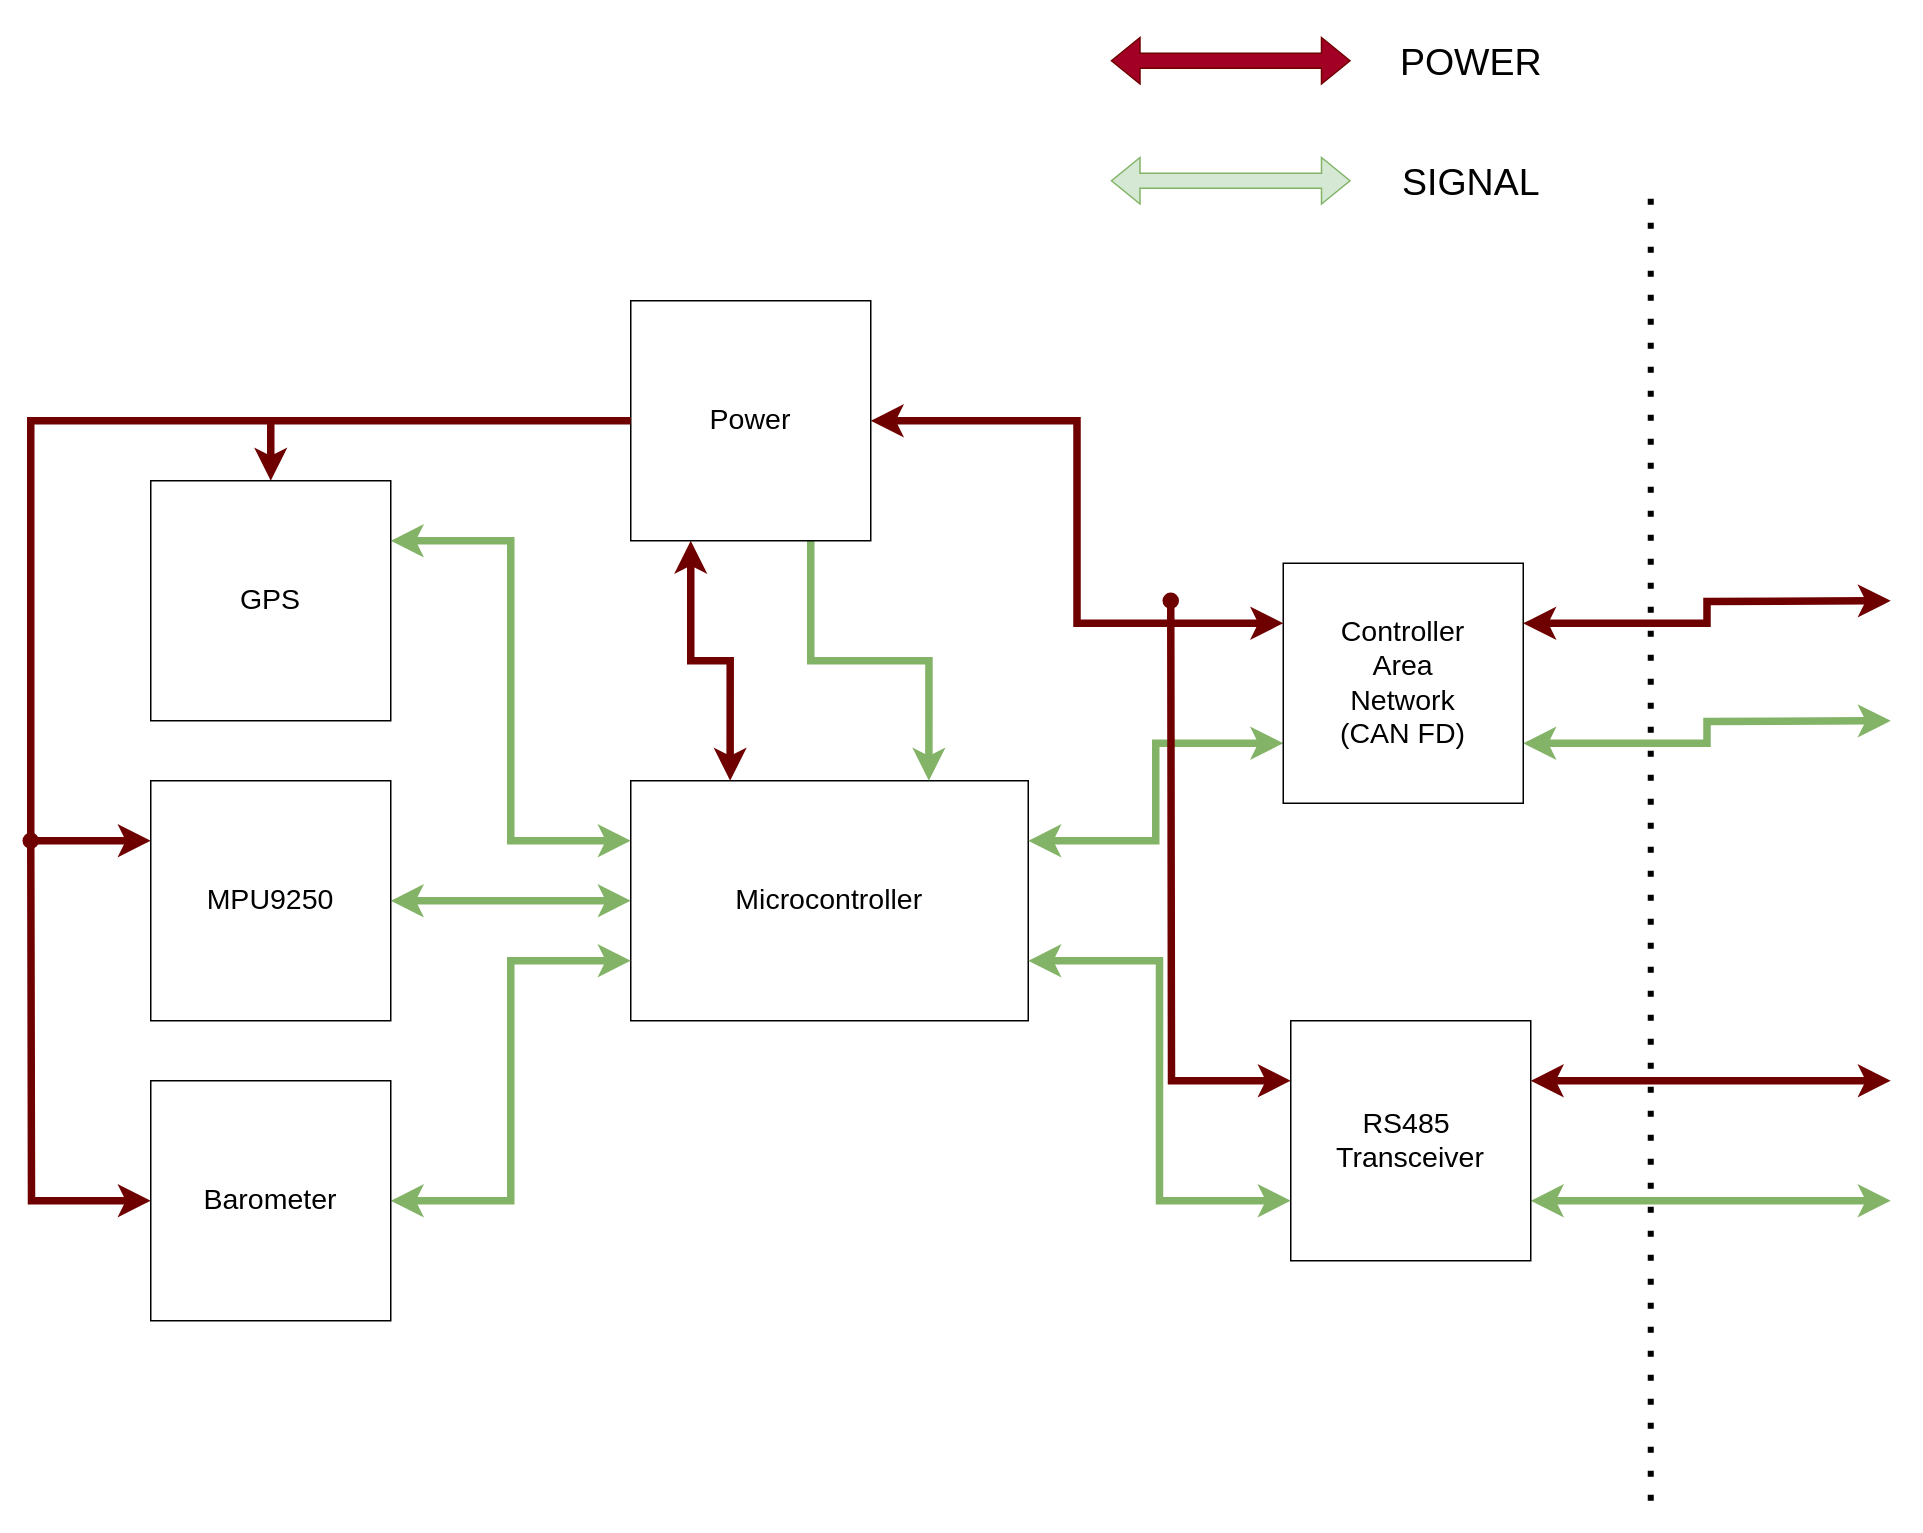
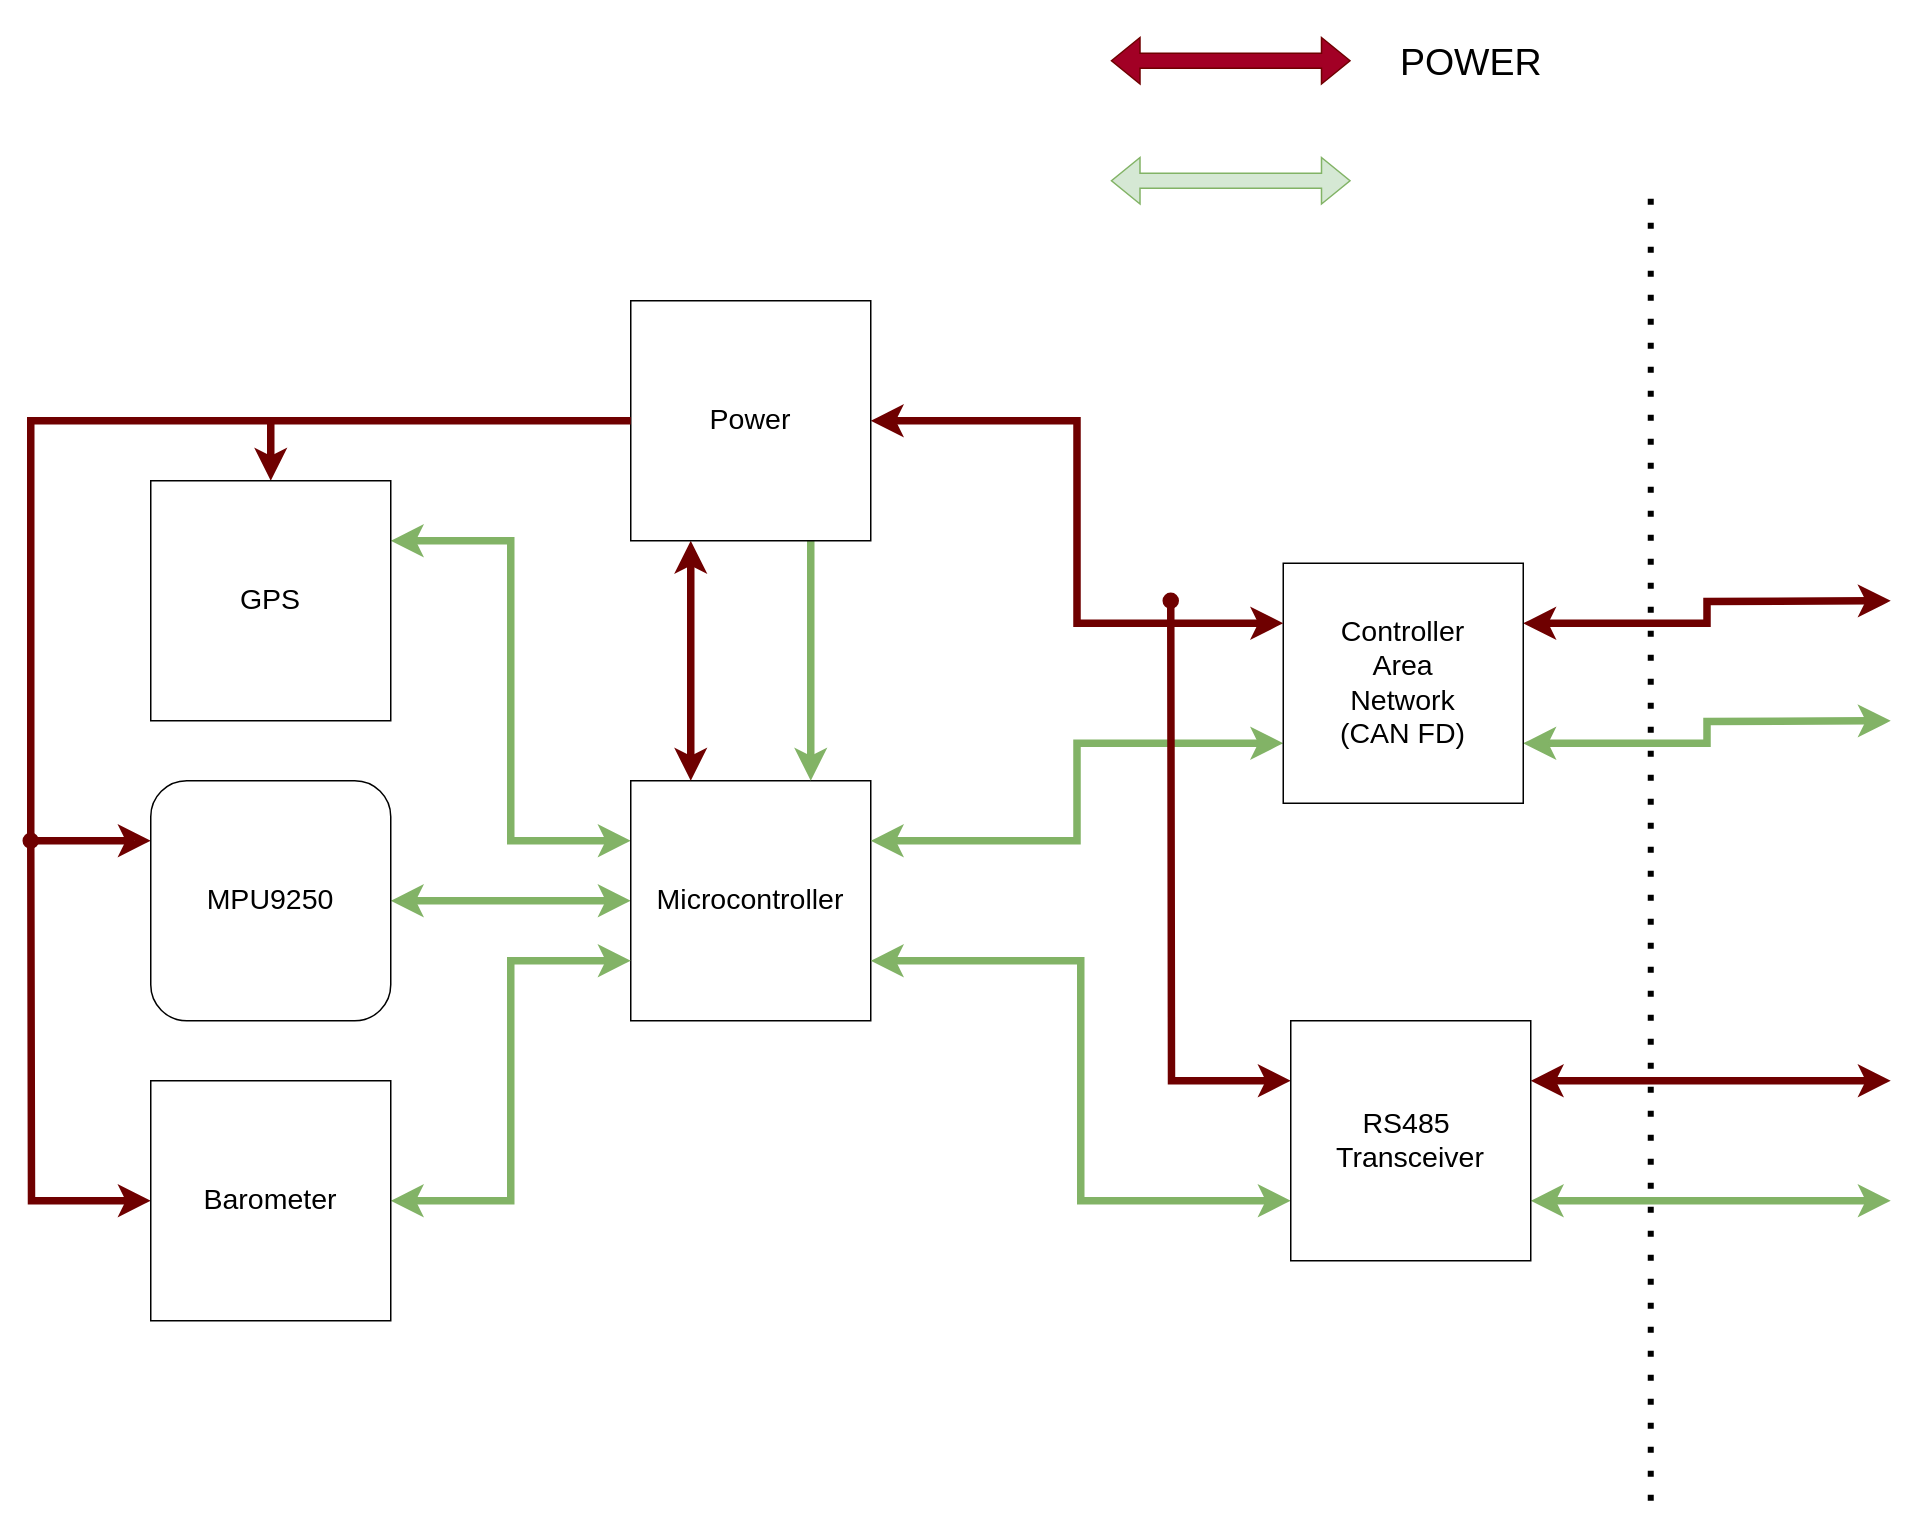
(1471, 181) -> none
(271, 901) -> (271, 901)
(830, 901) -> (751, 901)
